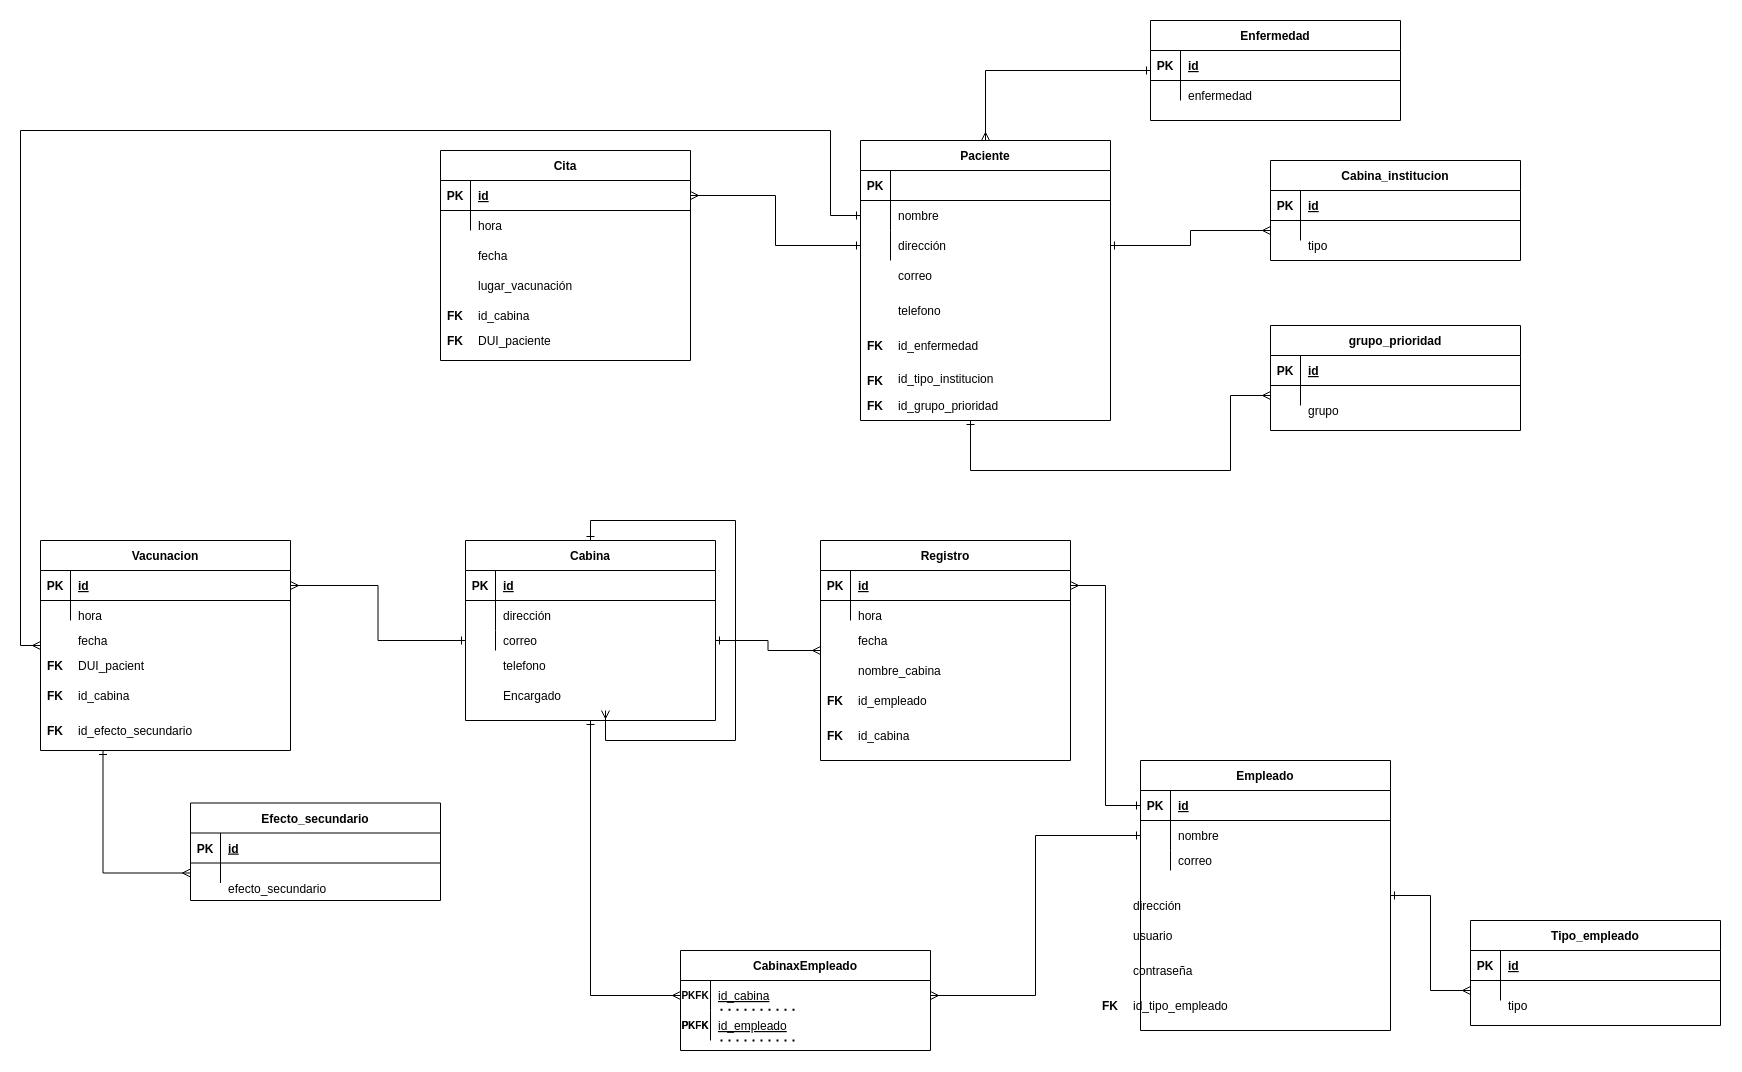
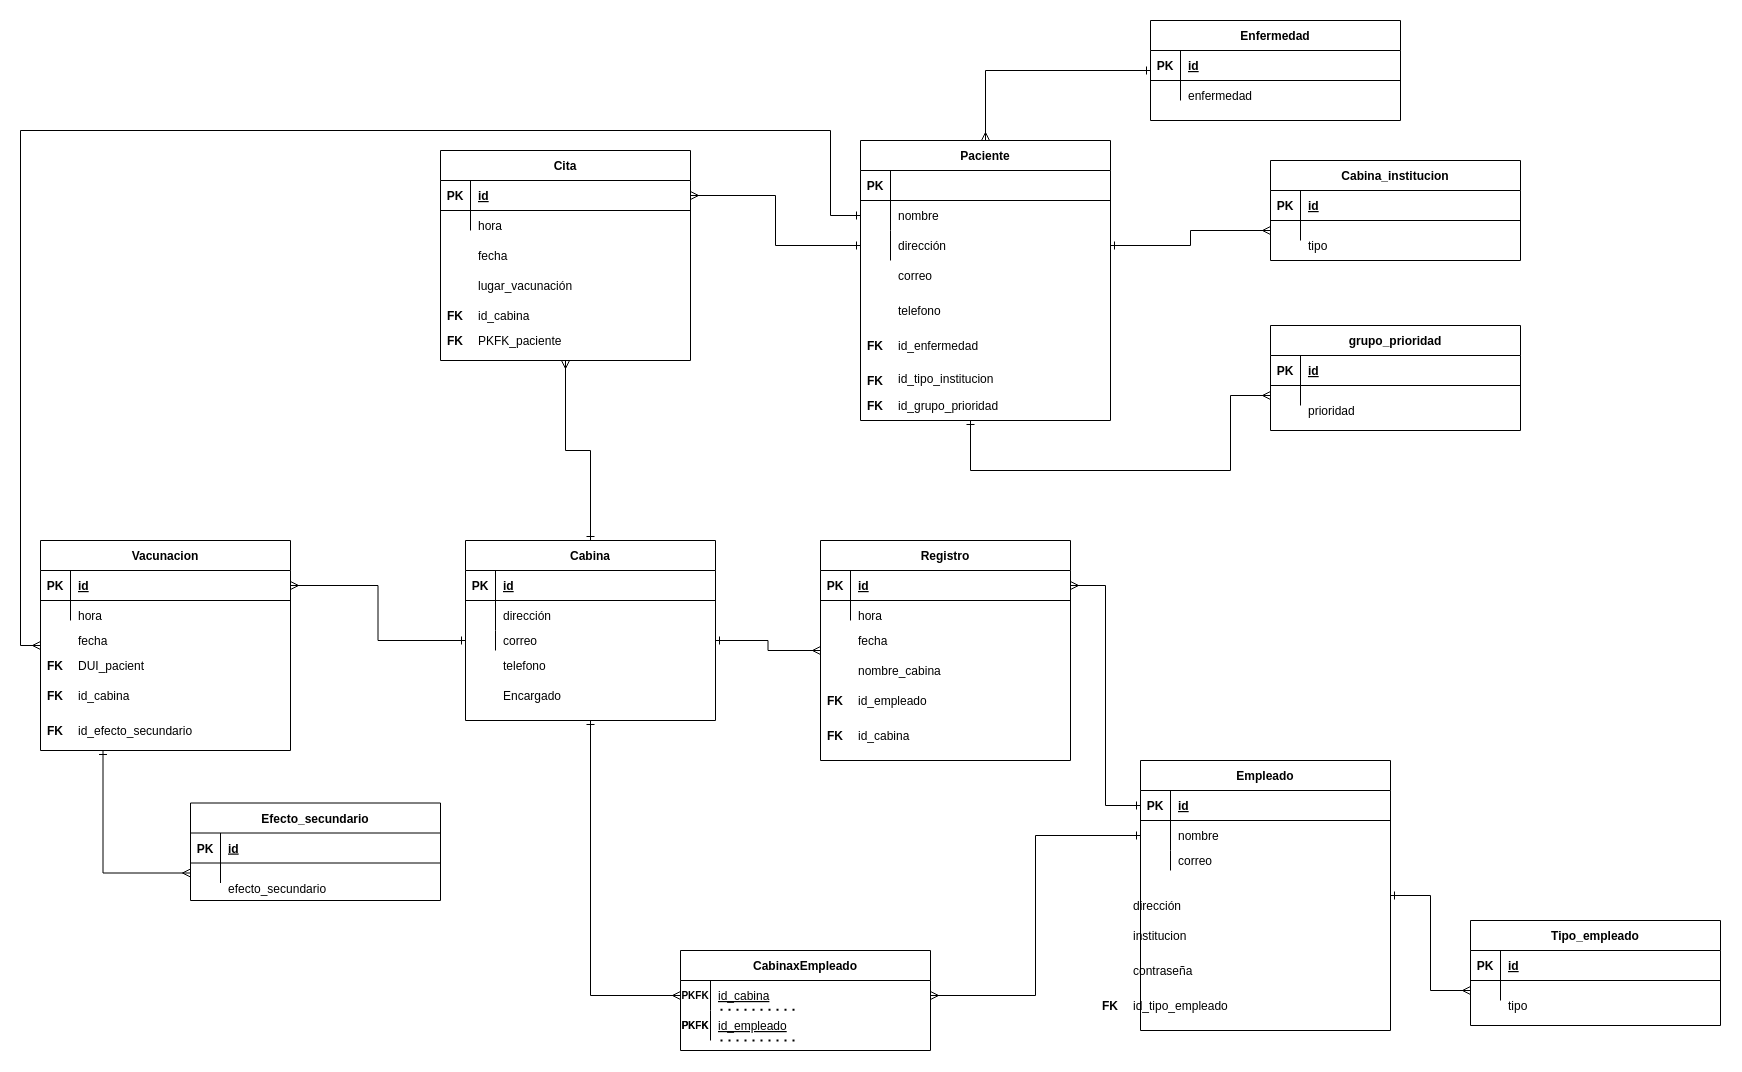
(517, 341) -> (520, 341)
(1325, 411) -> (1335, 411)
(736, 637) -> (570, 451)
(1155, 936) -> (1165, 936)
